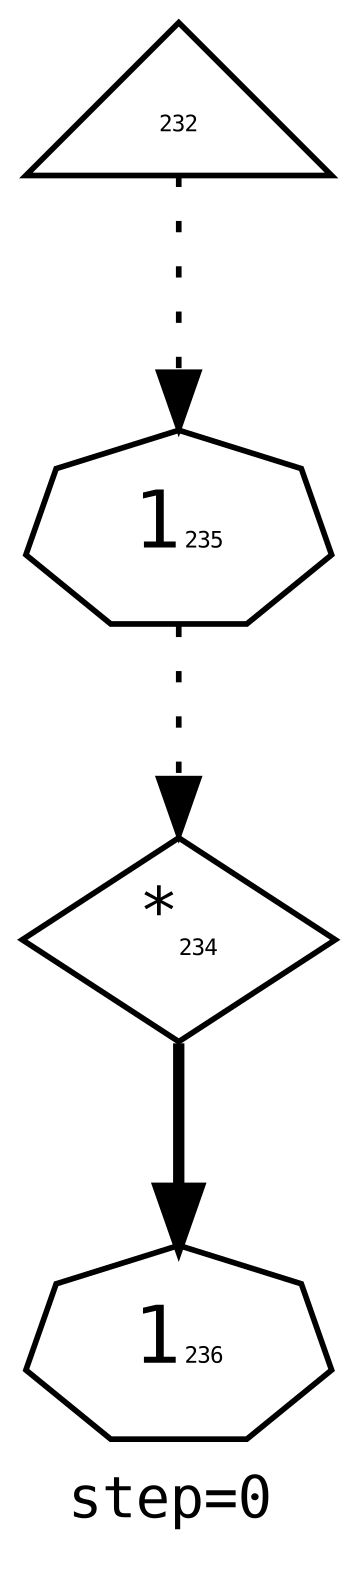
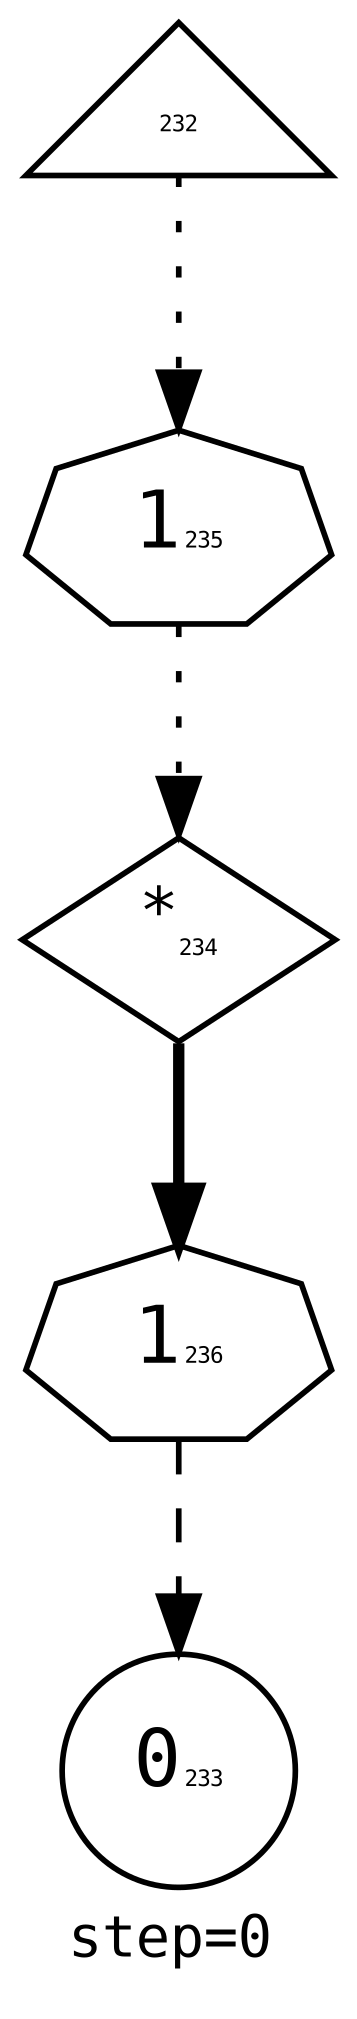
none -> (179, 1771)
